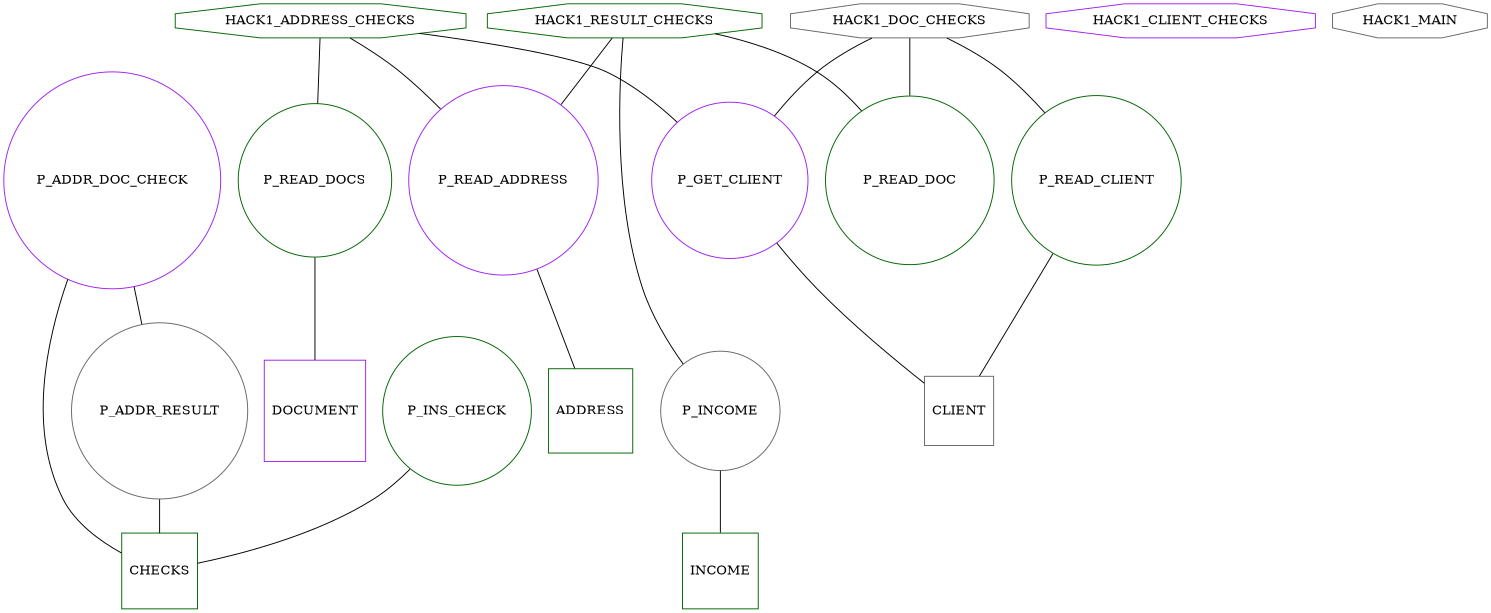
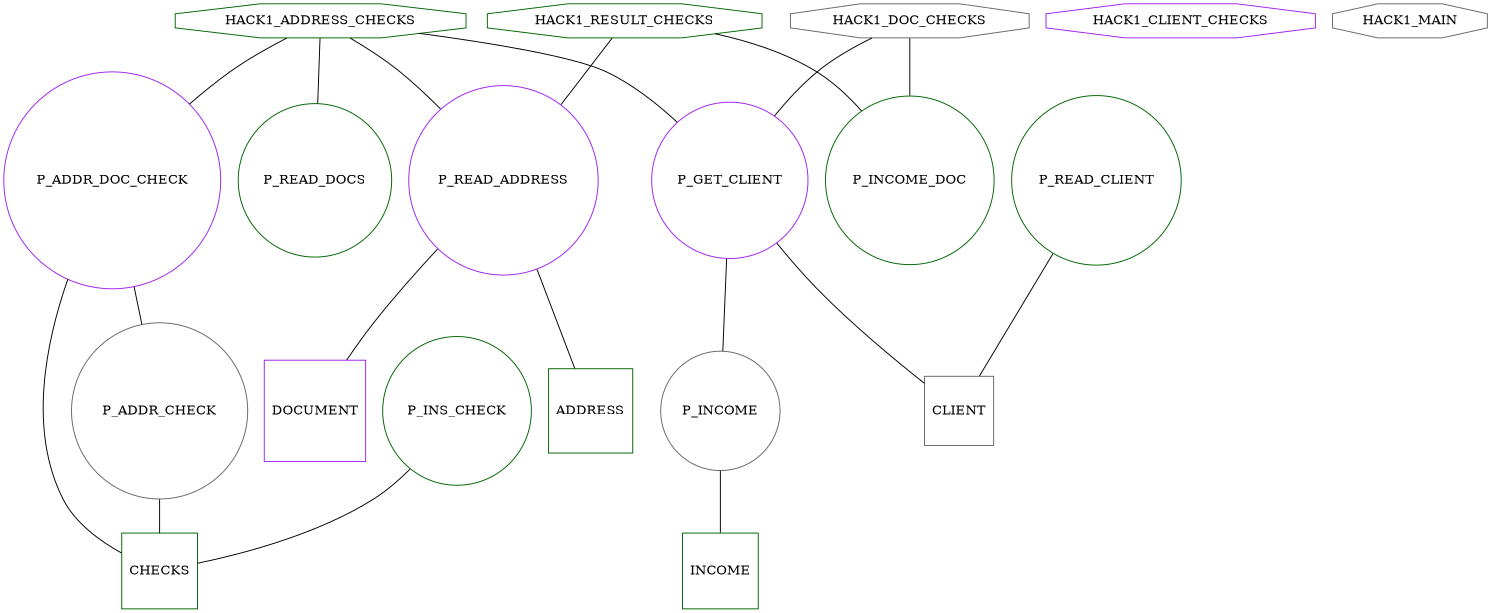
none -> (236, 68)
(1000, 70) -> none
(910, 180) -> (910, 180)
(625, 207) -> (725, 305)
(315, 309) -> (390, 303)
(160, 411) -> (160, 411)
